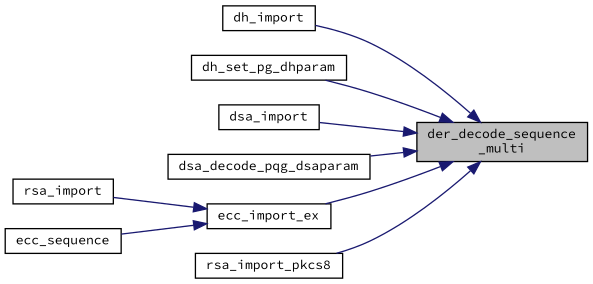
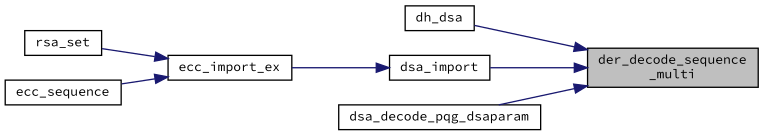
(269, 18) -> (440, 18)
(269, 68) -> none
(384, 187) -> (334, 68)
(63, 192) -> (63, 43)
(269, 266) -> none
